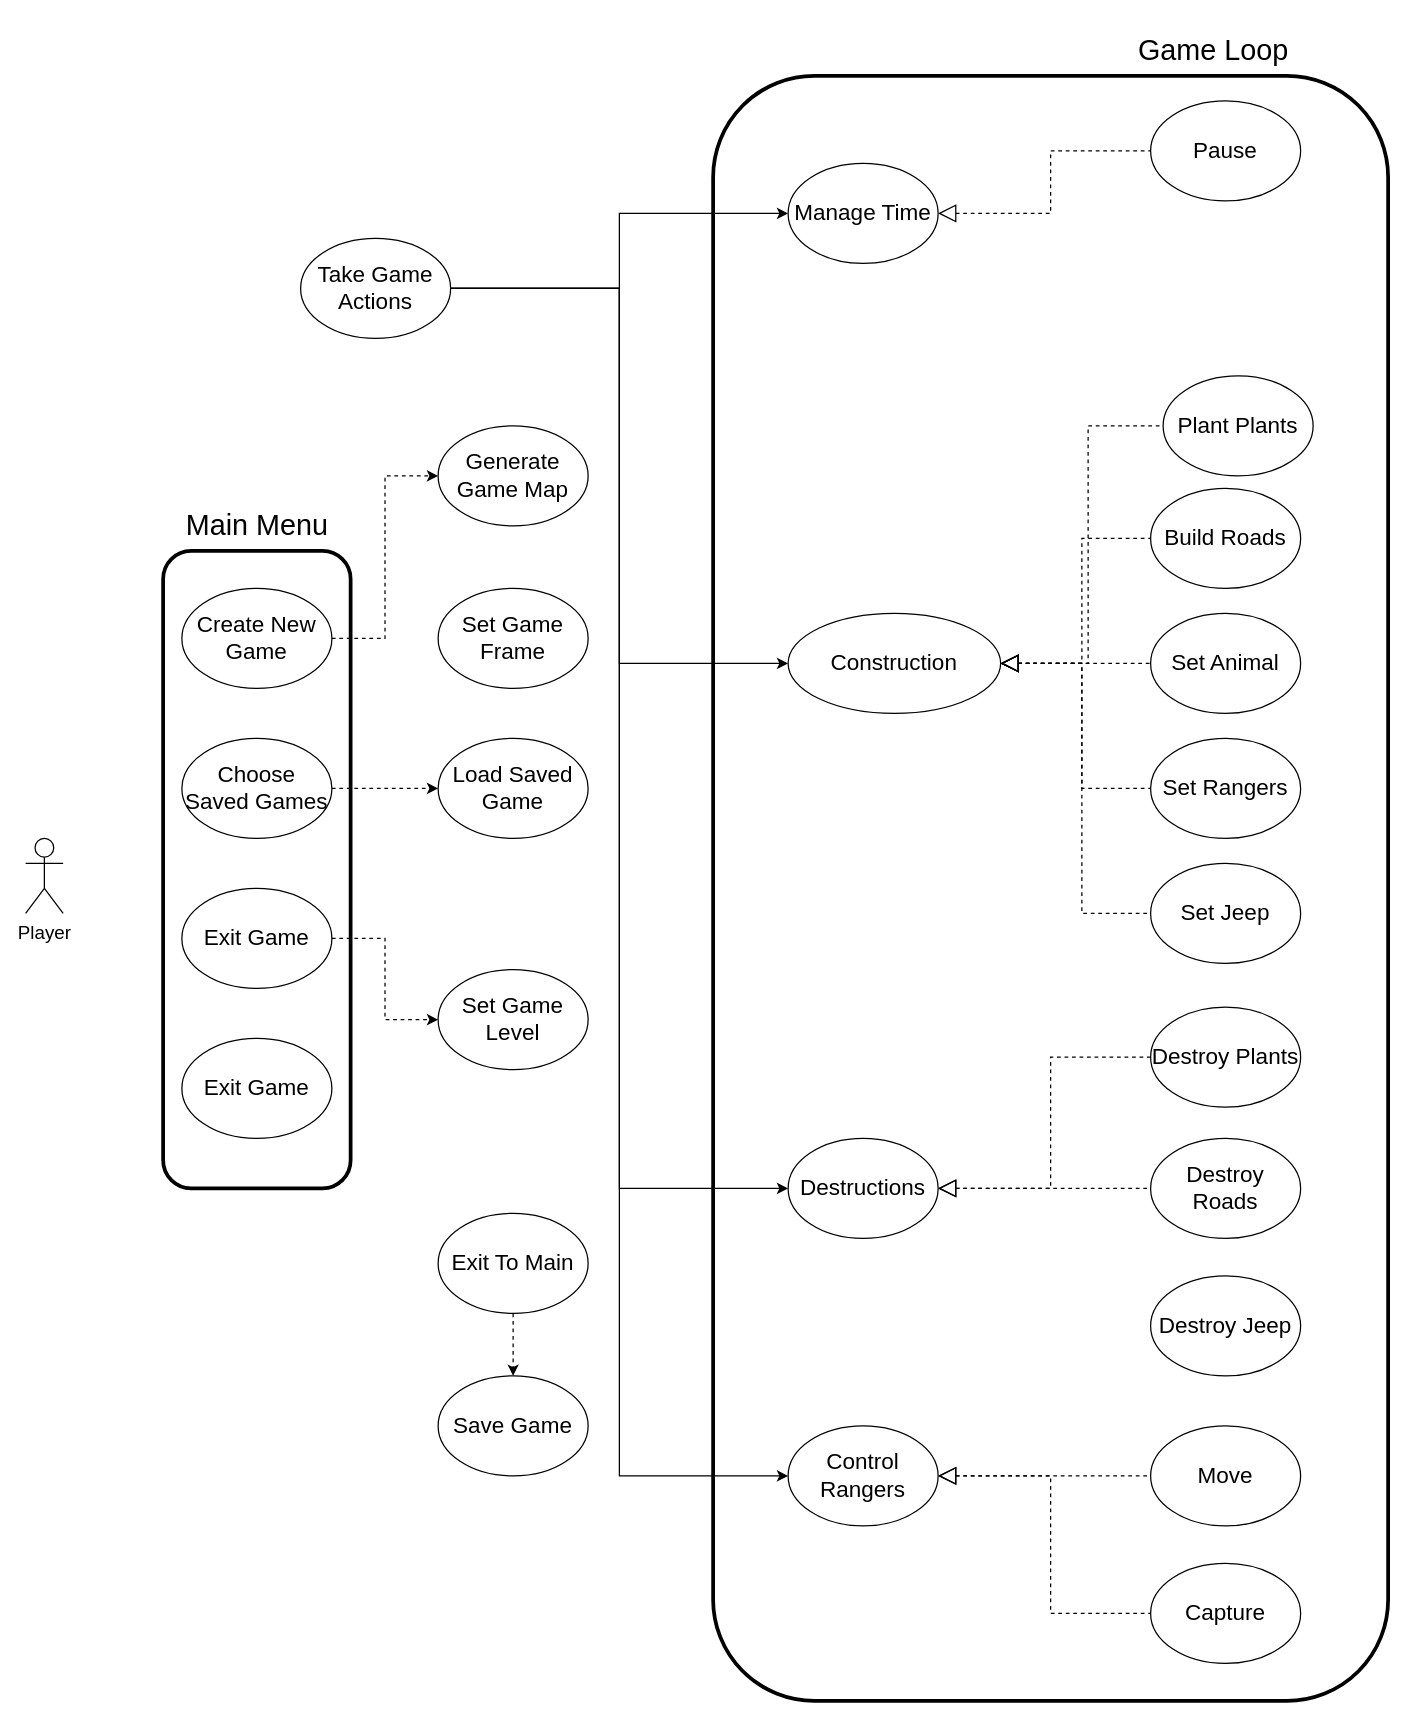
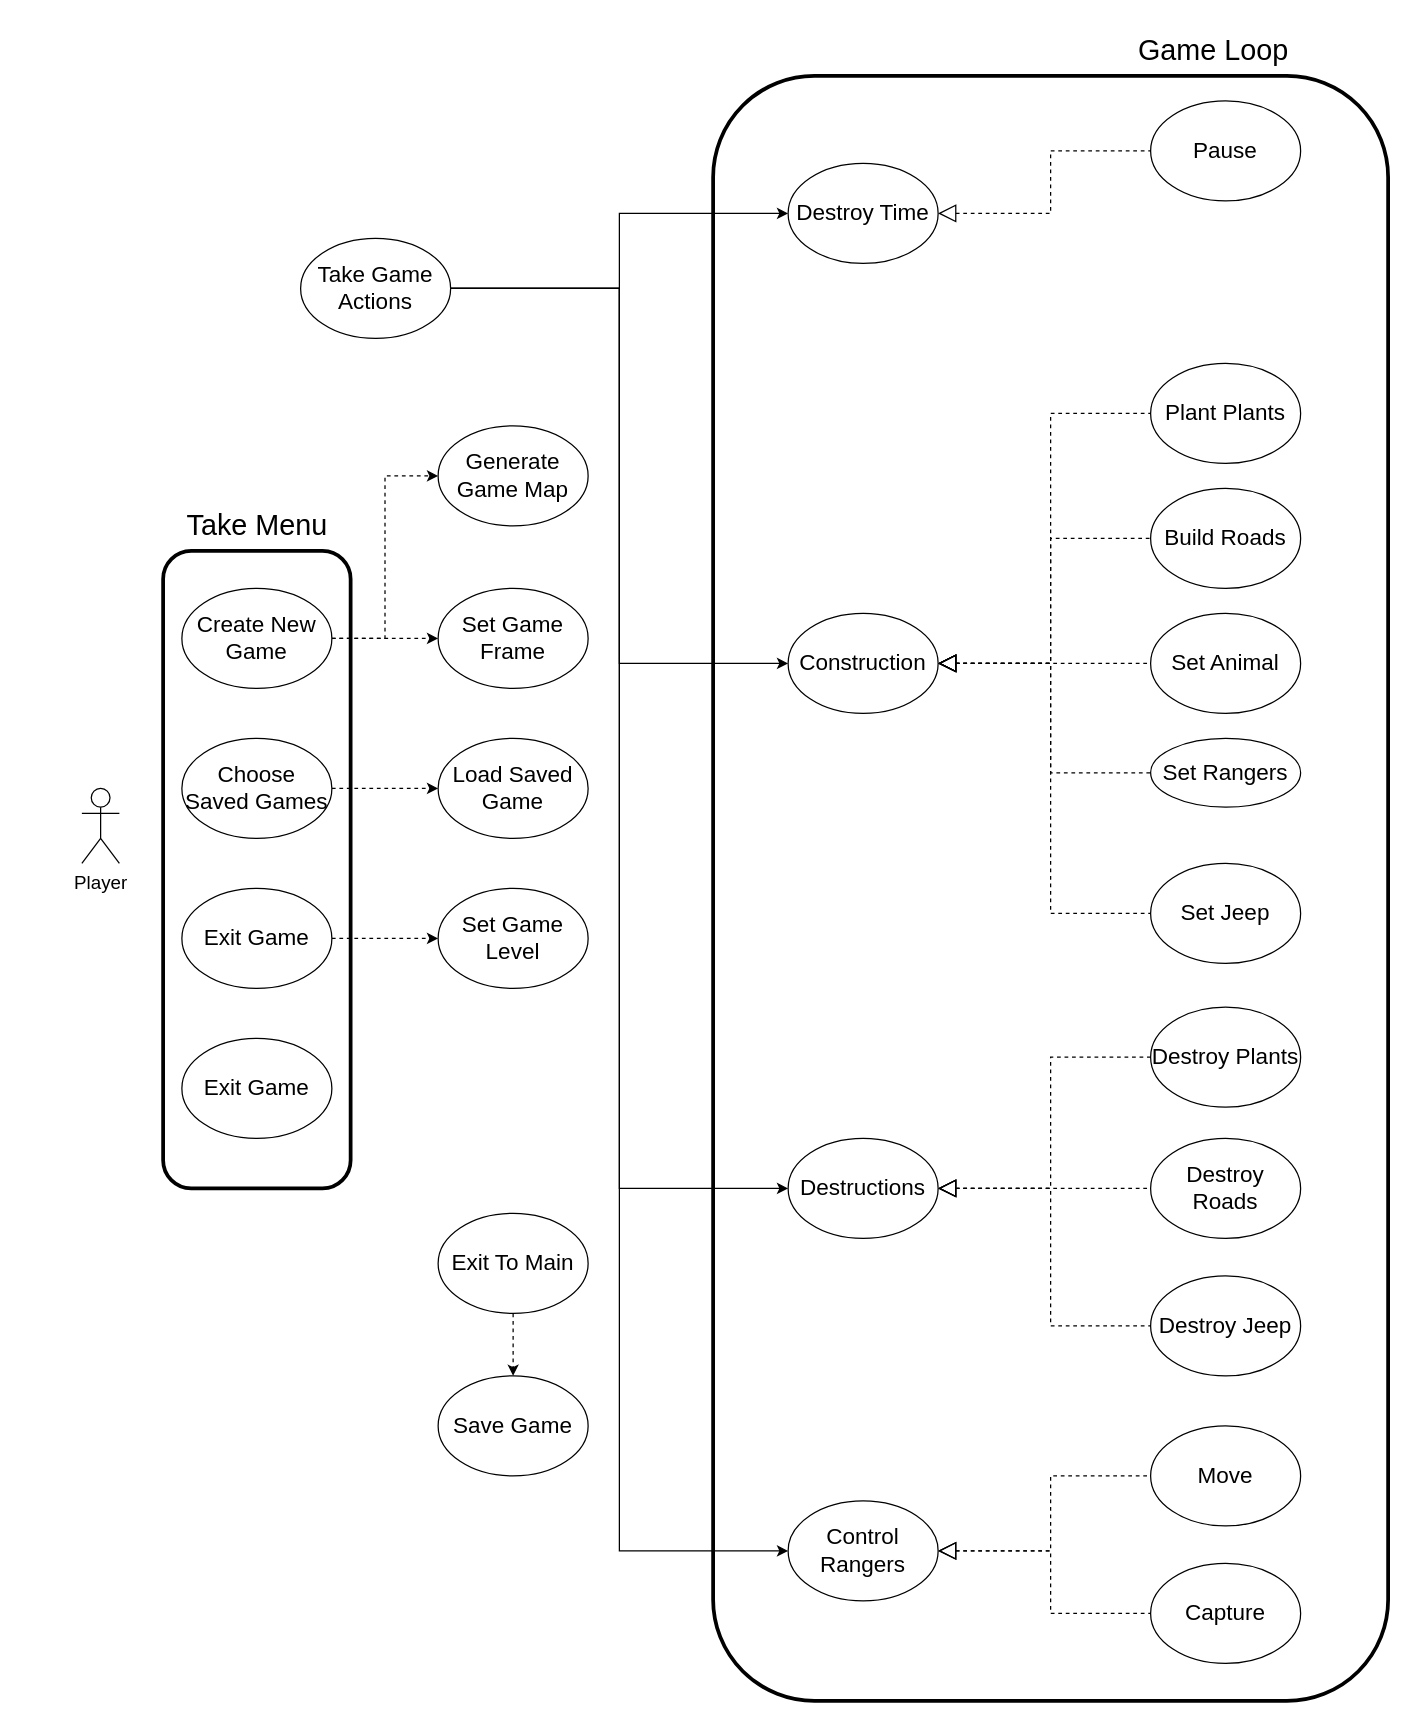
(863, 213) -> (863, 213)
(1238, 426) -> (1226, 413)
(258, 526) -> (258, 526)
none -> (408, 638)
(894, 663) -> (863, 663)
(1226, 788) -> (1226, 773)
(44, 876) -> (101, 826)
(513, 1019) -> (513, 938)
none -> (1051, 1309)
(863, 1476) -> (863, 1551)
